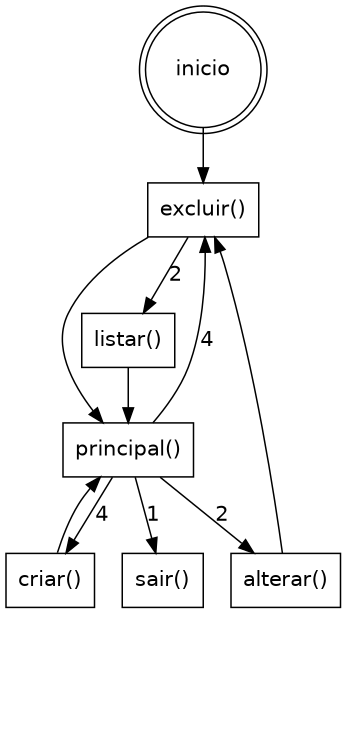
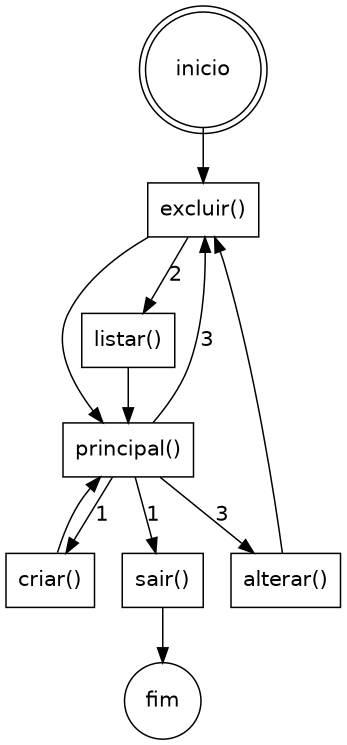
(208, 340) -> (208, 340)
(103, 515) -> (103, 515)
(223, 515) -> (223, 515)
none -> (163, 701)
